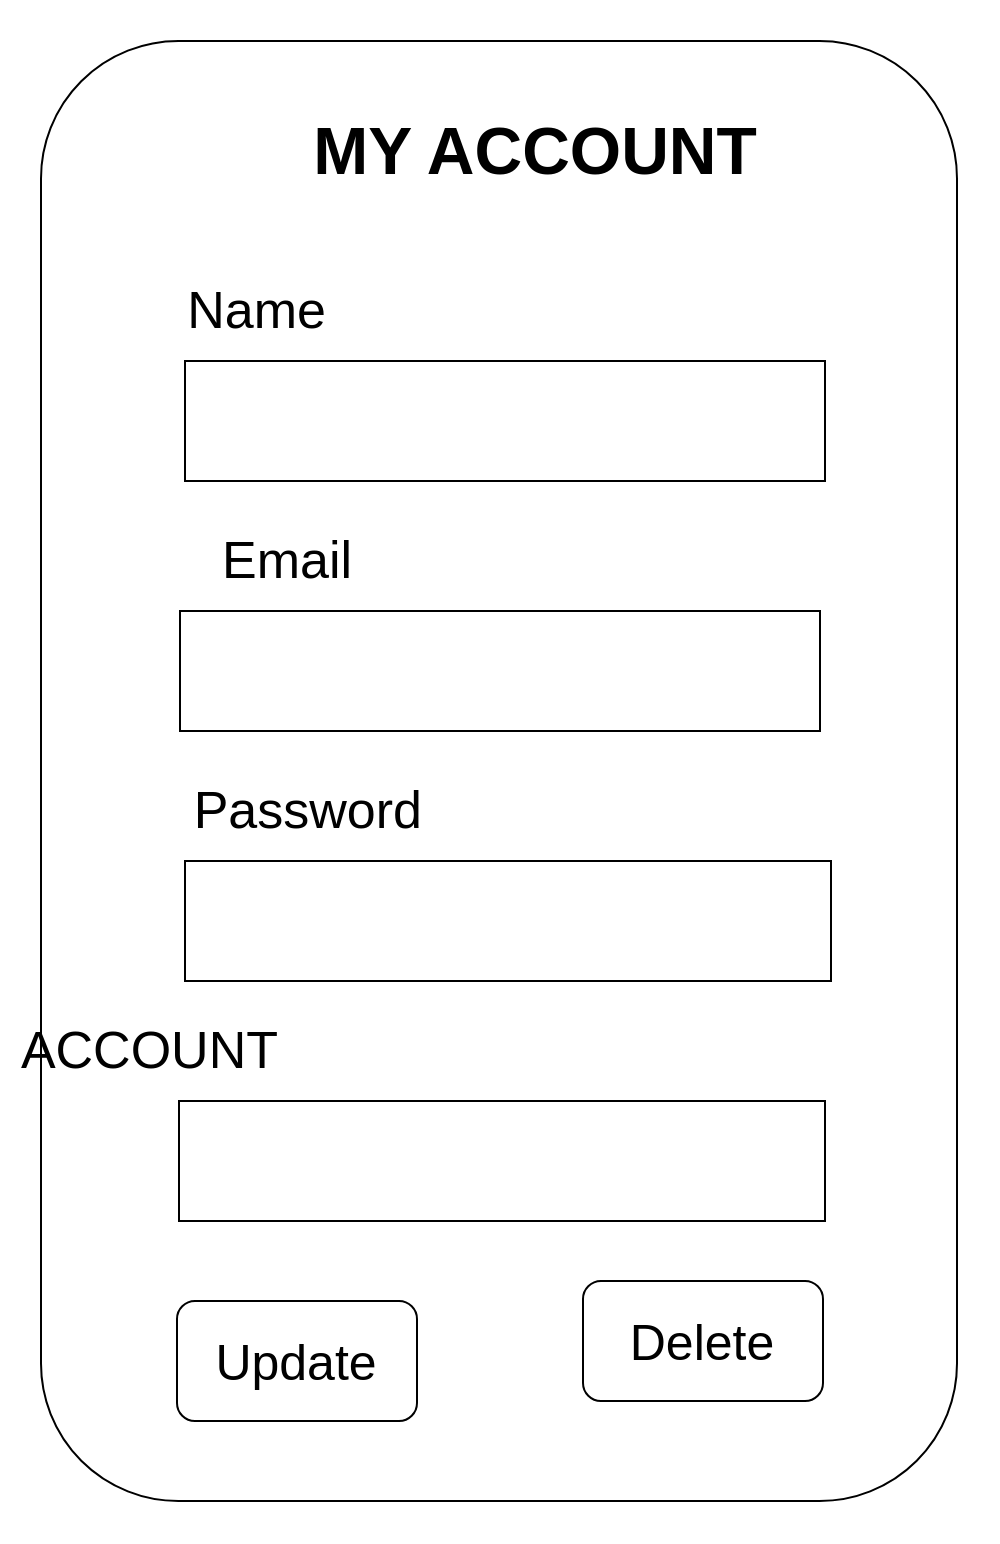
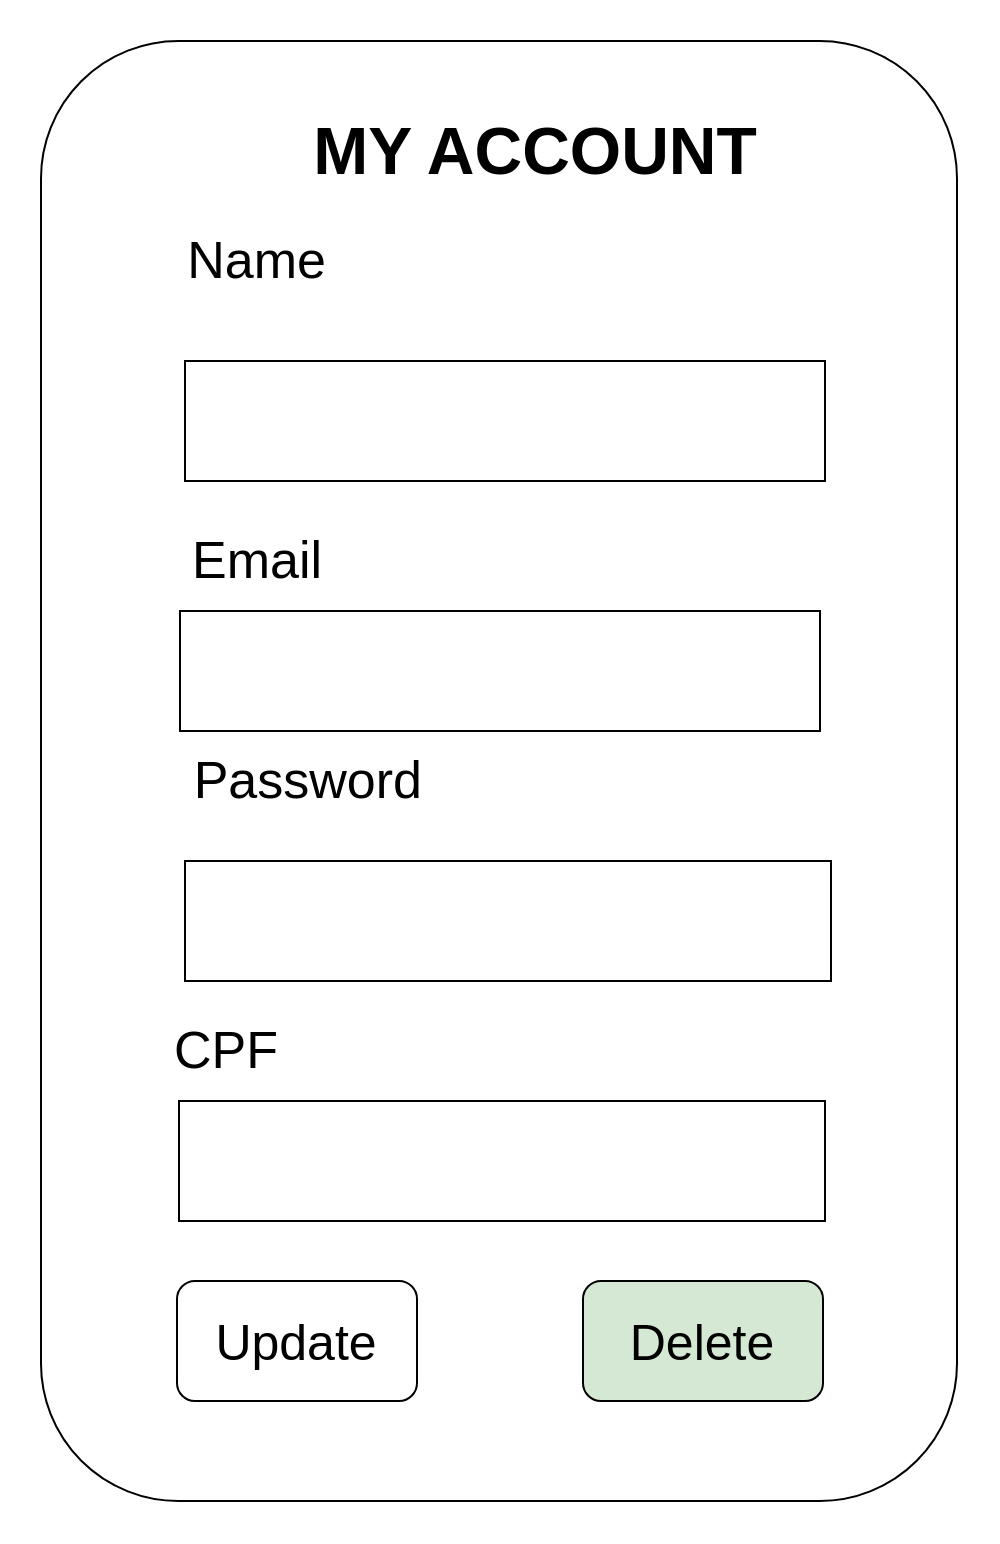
(551, 311) -> (551, 261)
(576, 561) -> (546, 561)
(647, 811) -> (647, 781)
(177, 1051) -> (235, 1051)
(703, 1341) -> (703, 1341)
(297, 1361) -> (297, 1341)
